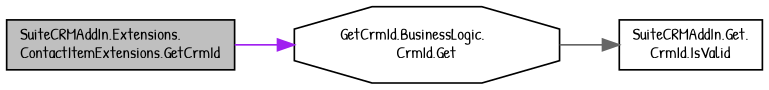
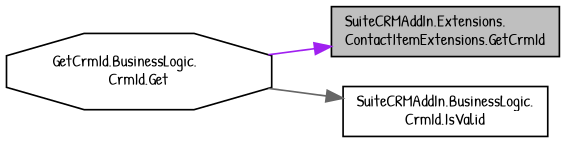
(256, 45) -> (291, 52)
(691, 45) -> (445, 111)
